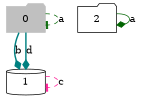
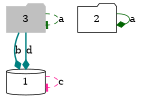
(26, 19) -> (26, 19)
